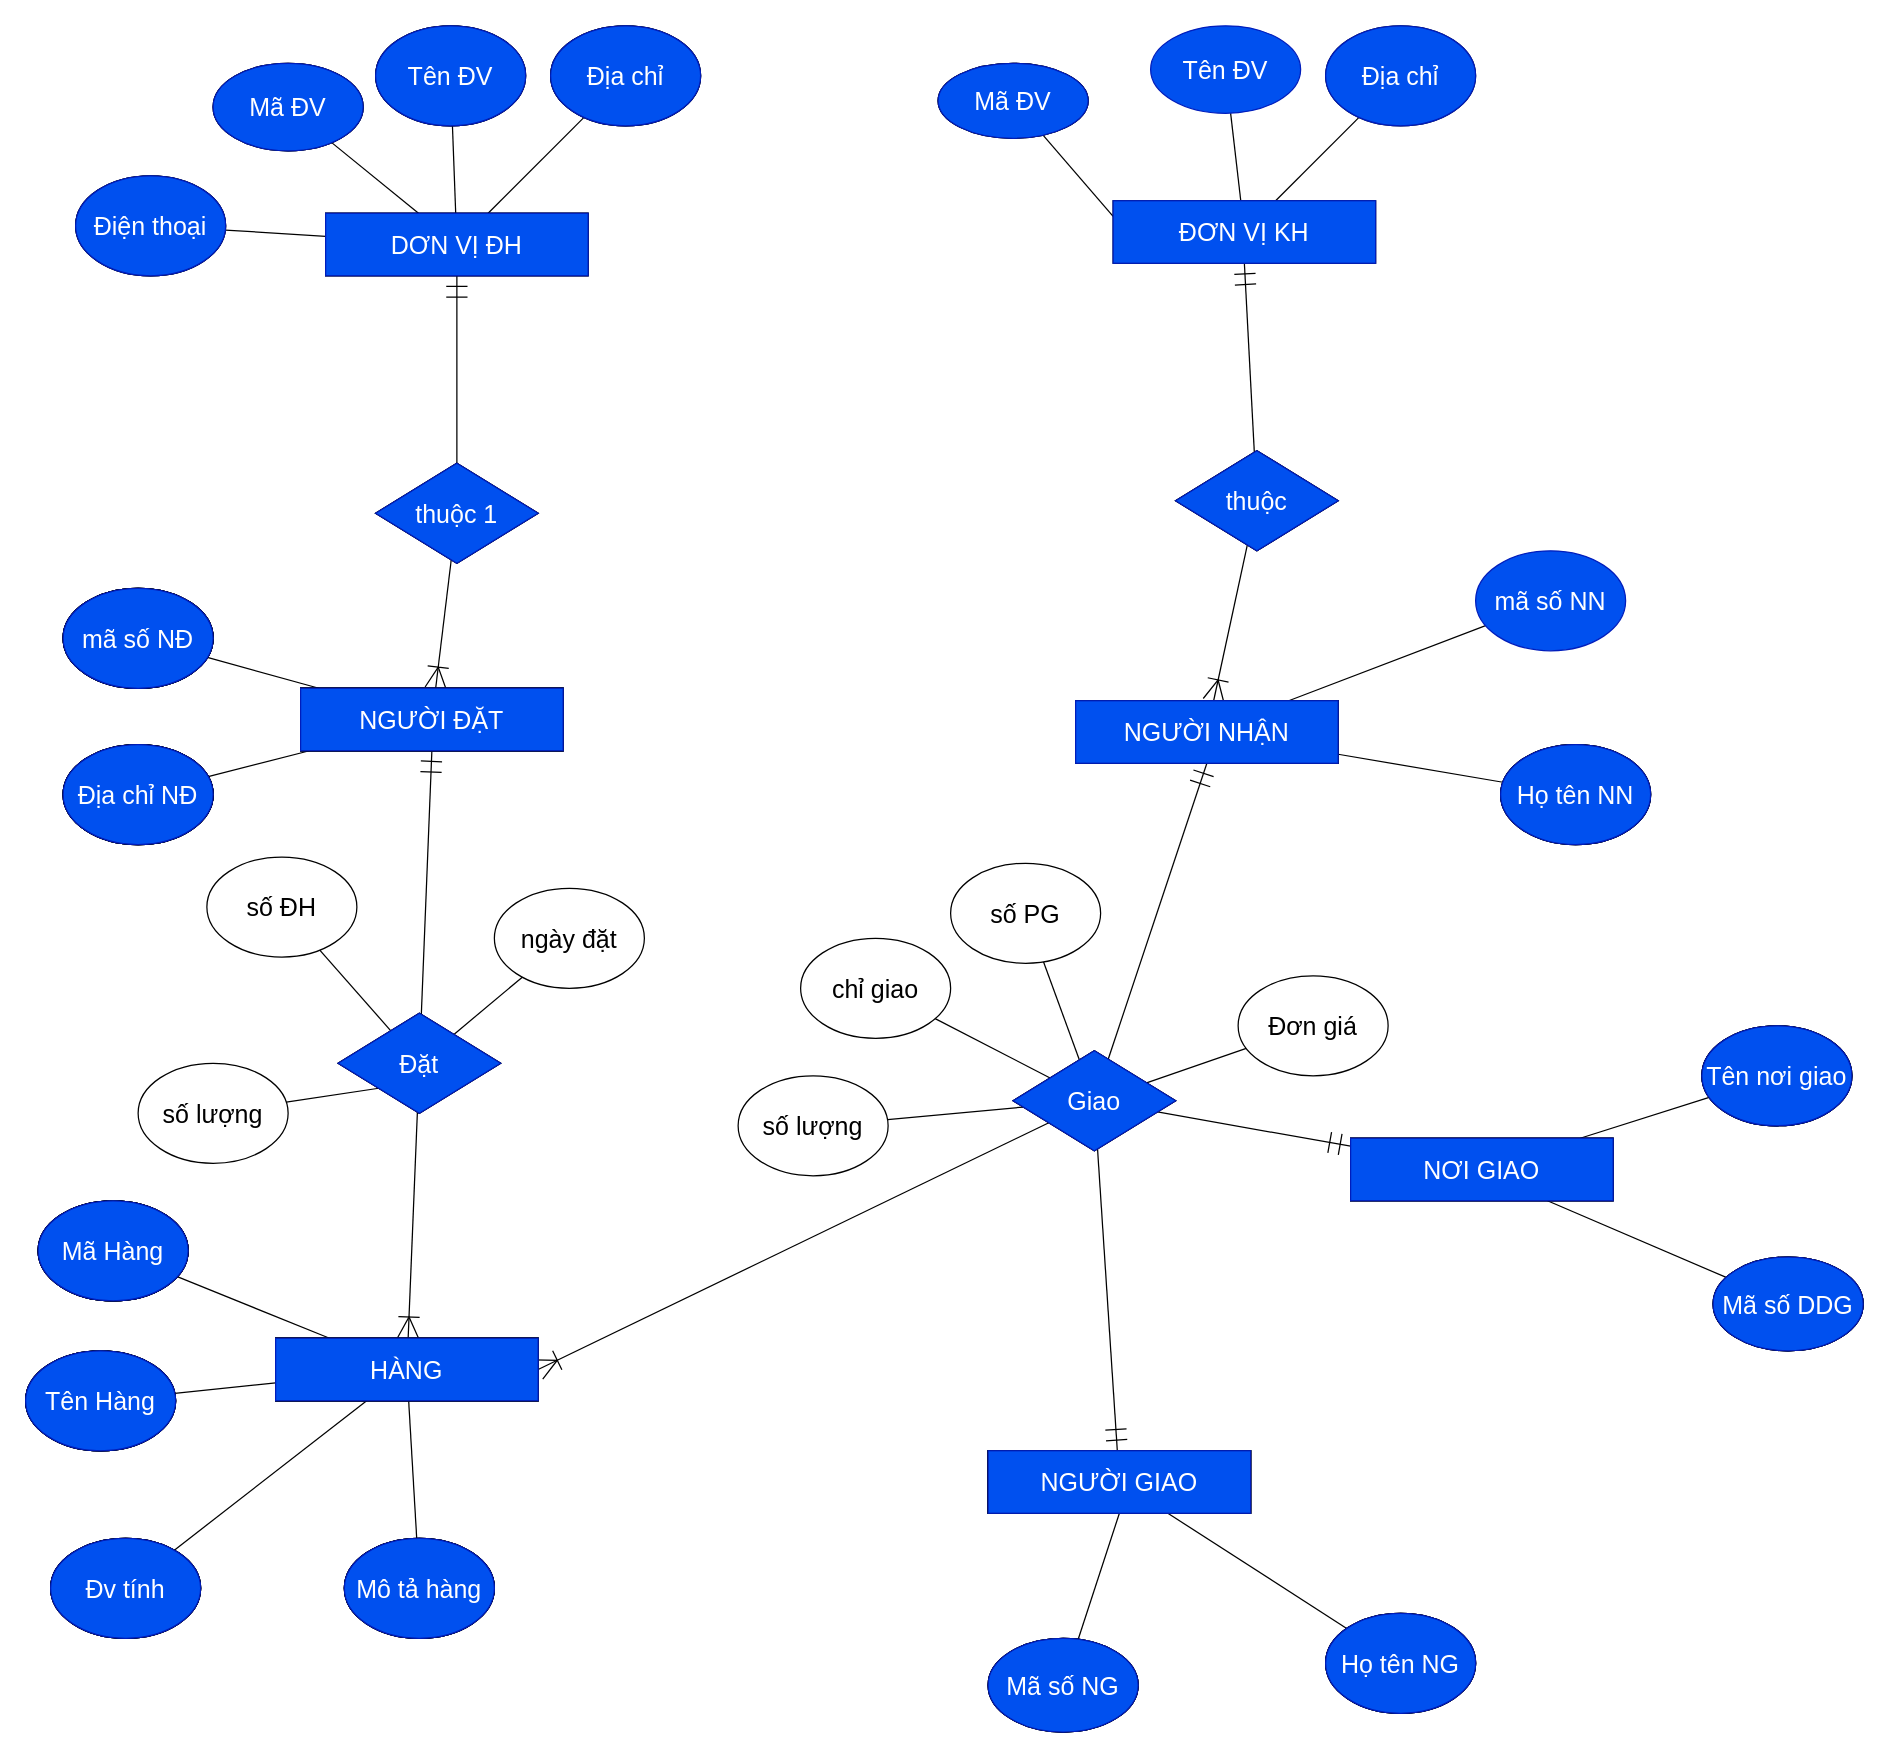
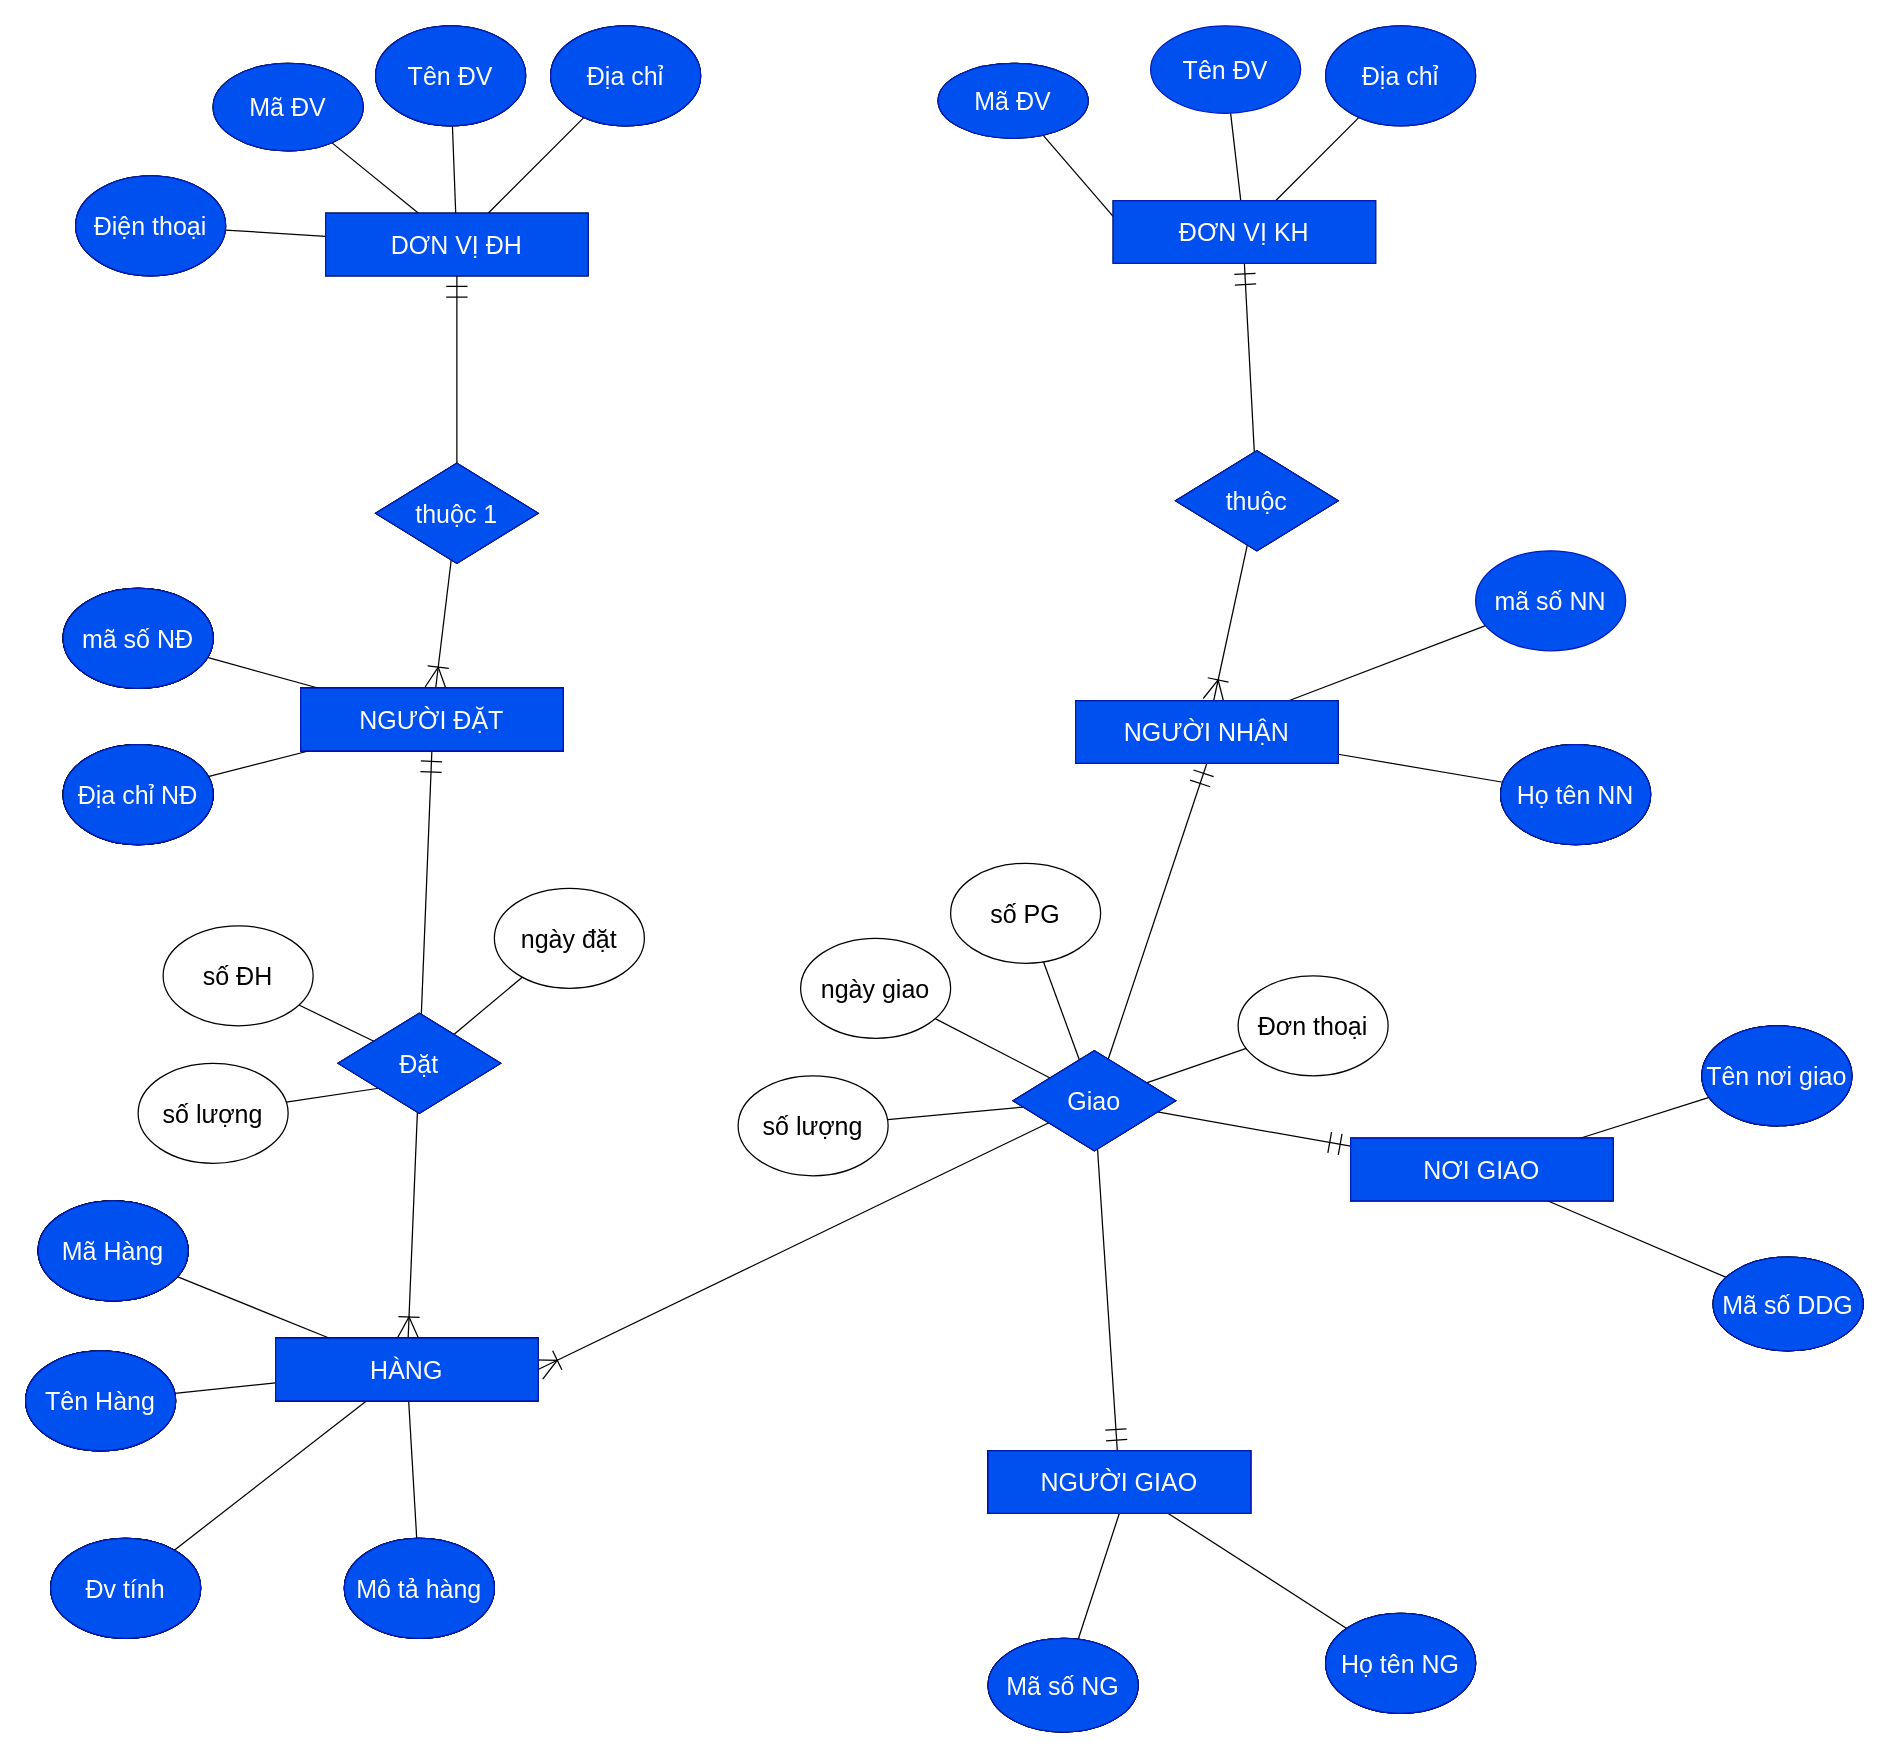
(282, 907) -> (238, 976)
(876, 988) -> (876, 988)
(1313, 1026) -> (1313, 1026)
